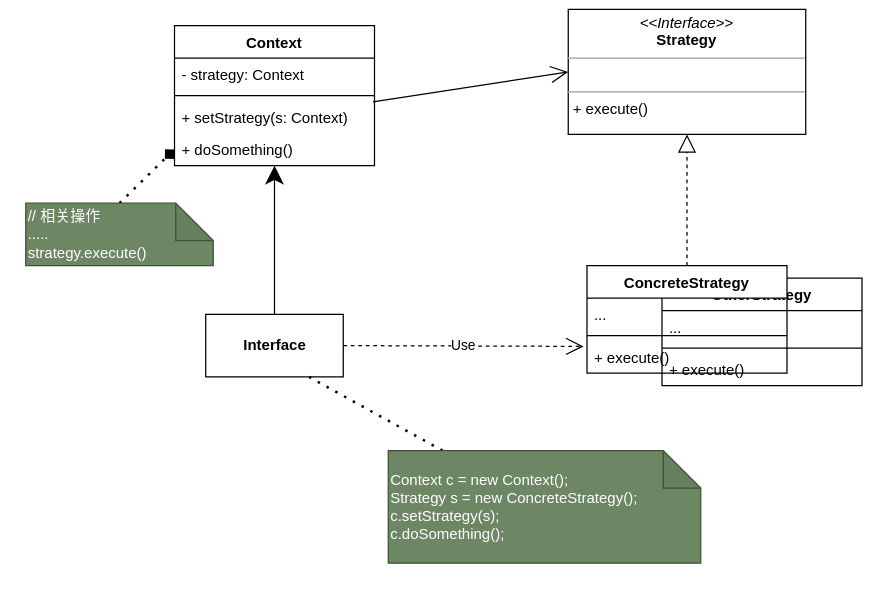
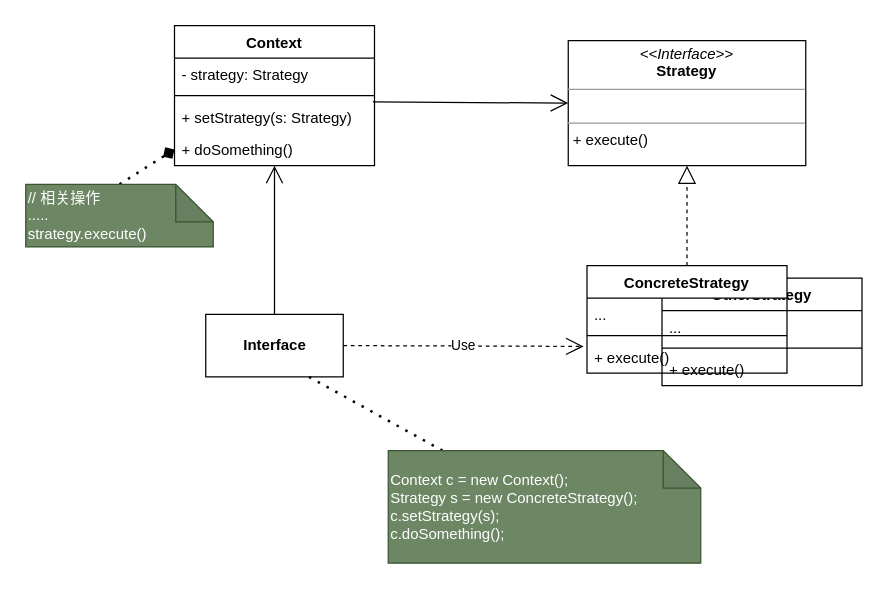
(687, 72) -> (687, 103)
(255, 75) -> (259, 75)
(280, 118) -> (285, 118)
(274, 181) -> (274, 175)
(119, 234) -> (119, 216)
